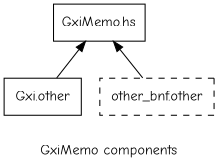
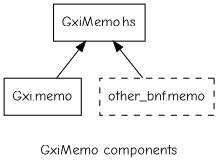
(43, 97) -> (43, 97)
(157, 97) -> (157, 97)
